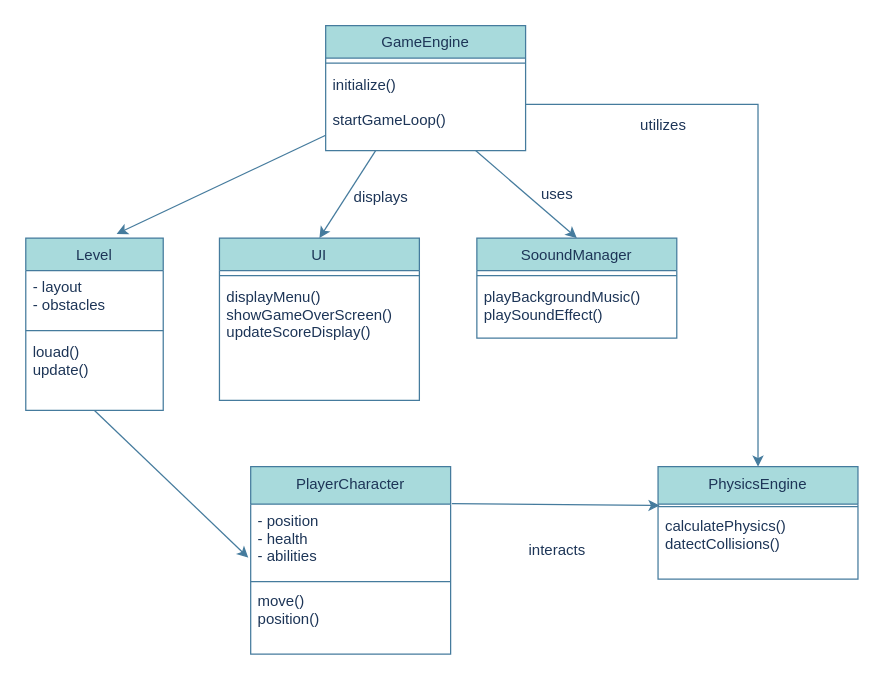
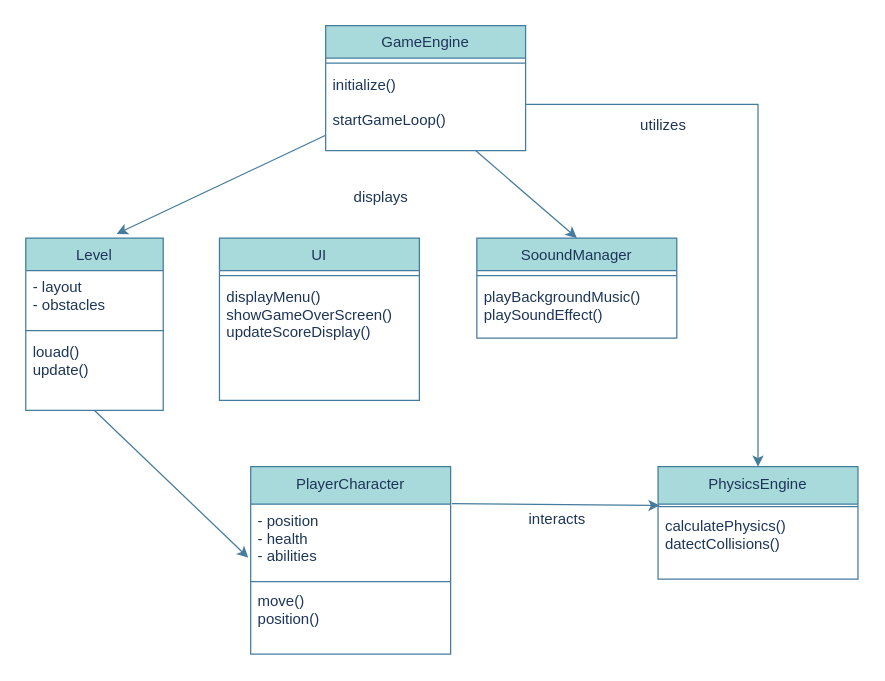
(349, 192) -> none
(557, 194) -> none
(557, 551) -> (557, 519)
